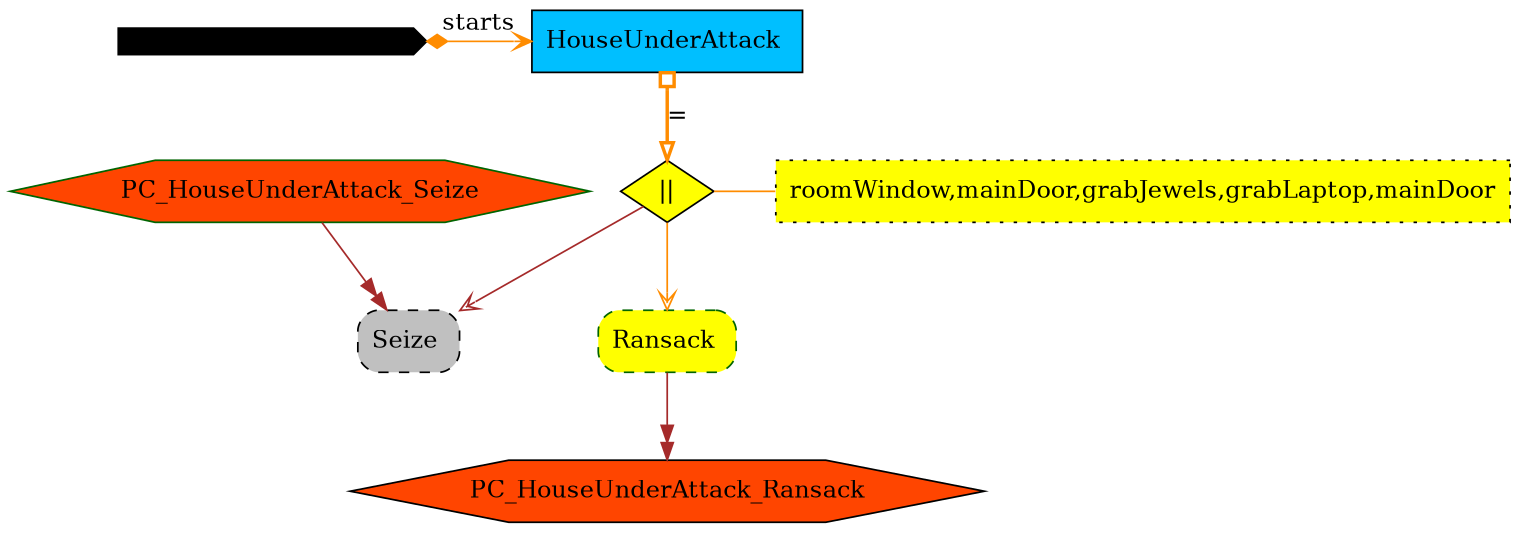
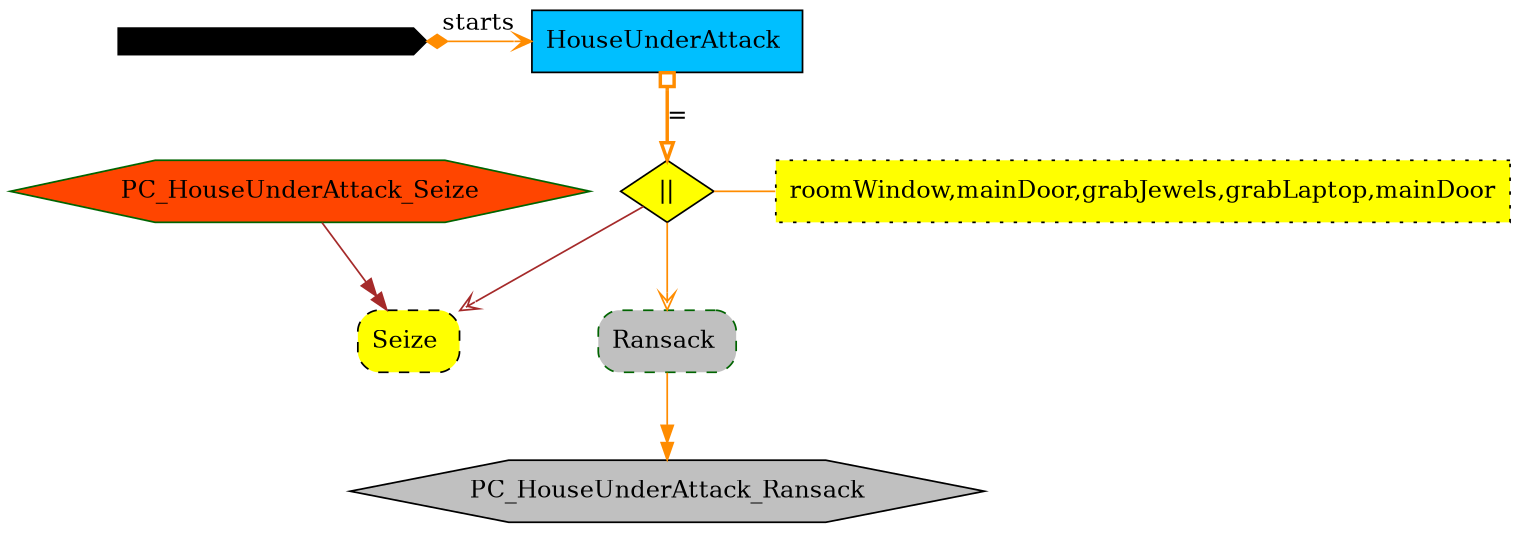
(409, 341) -> (409, 341)
(667, 341) -> (667, 341)
(667, 399) -> (667, 399)
(667, 491) -> (667, 491)
